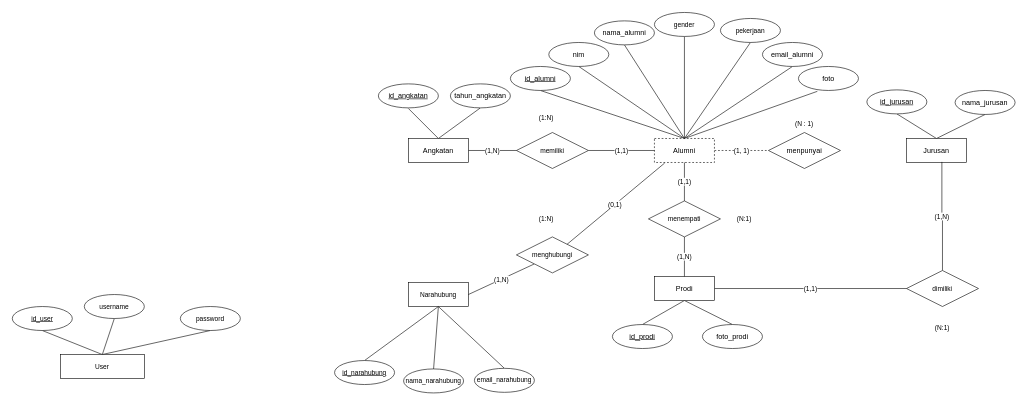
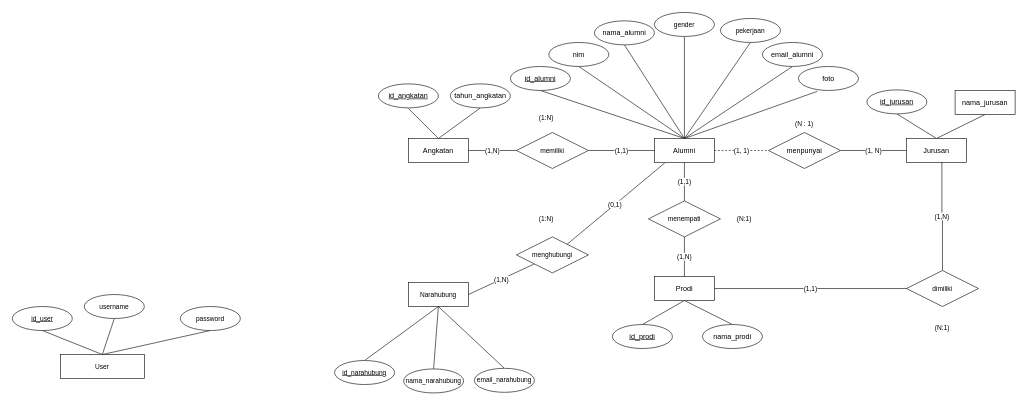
(985, 102) -> (985, 102)
(684, 150) -> (684, 150)
none -> (873, 150)
(732, 336) -> (732, 336)
